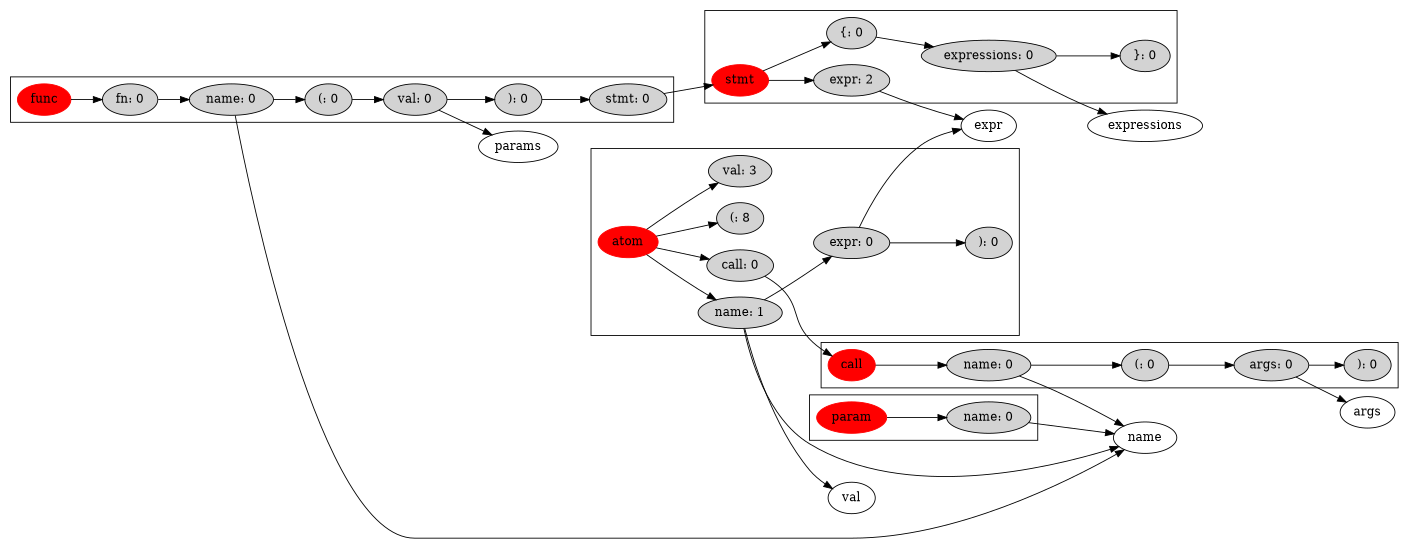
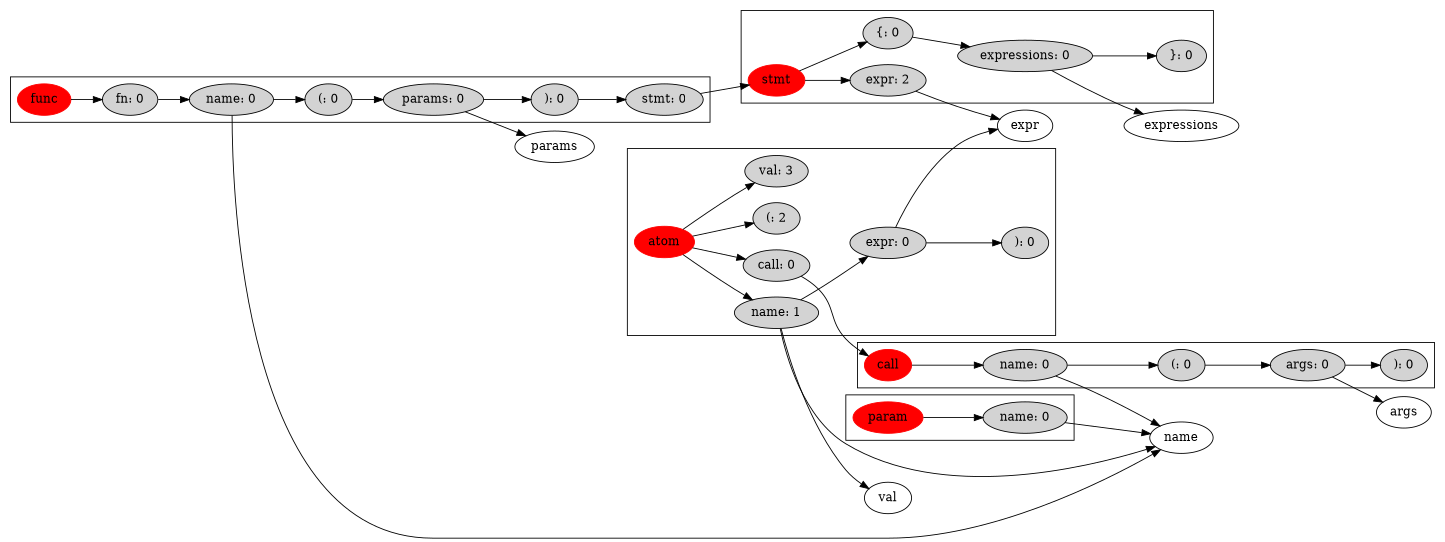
(415, 100) -> (433, 100)
(740, 218) -> (777, 218)
